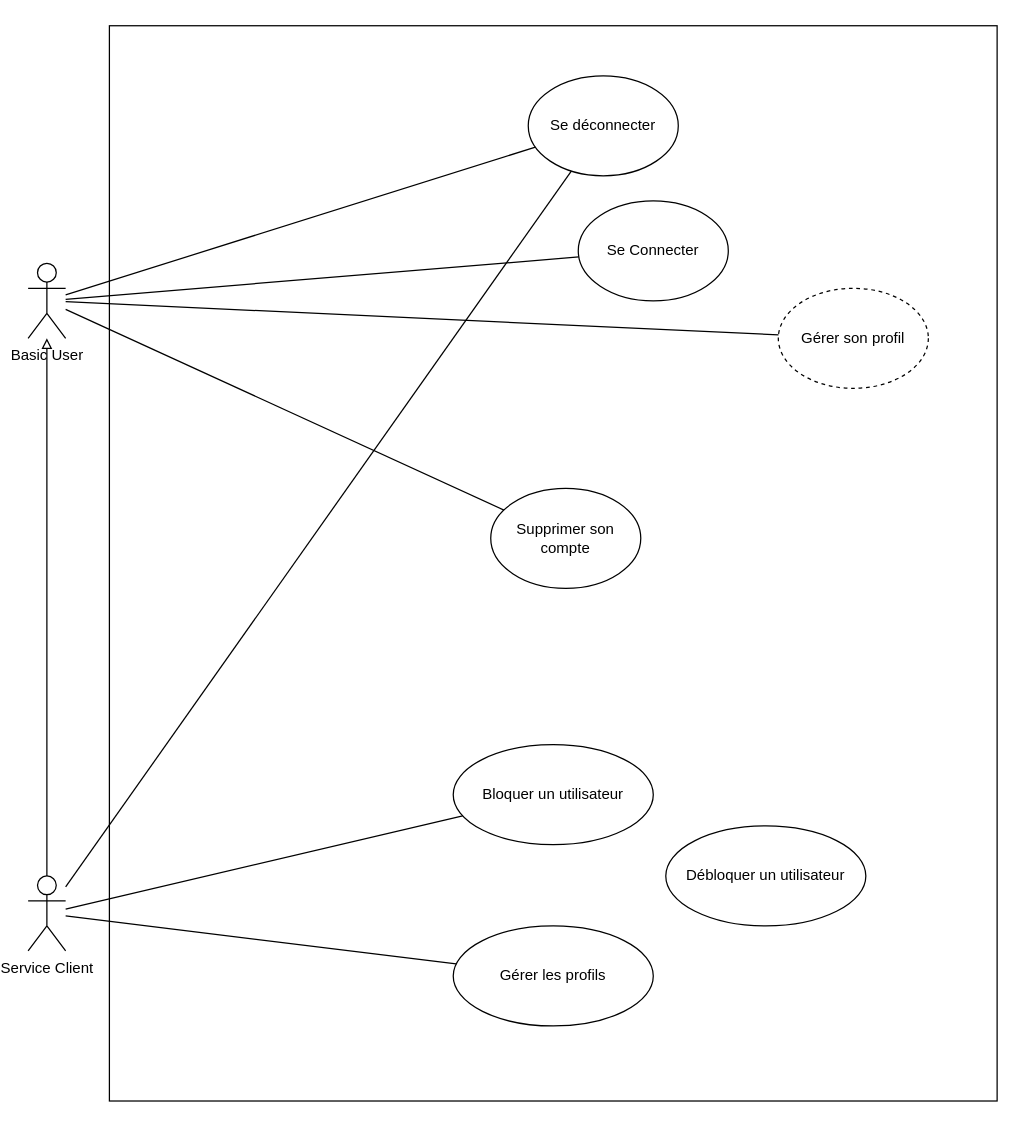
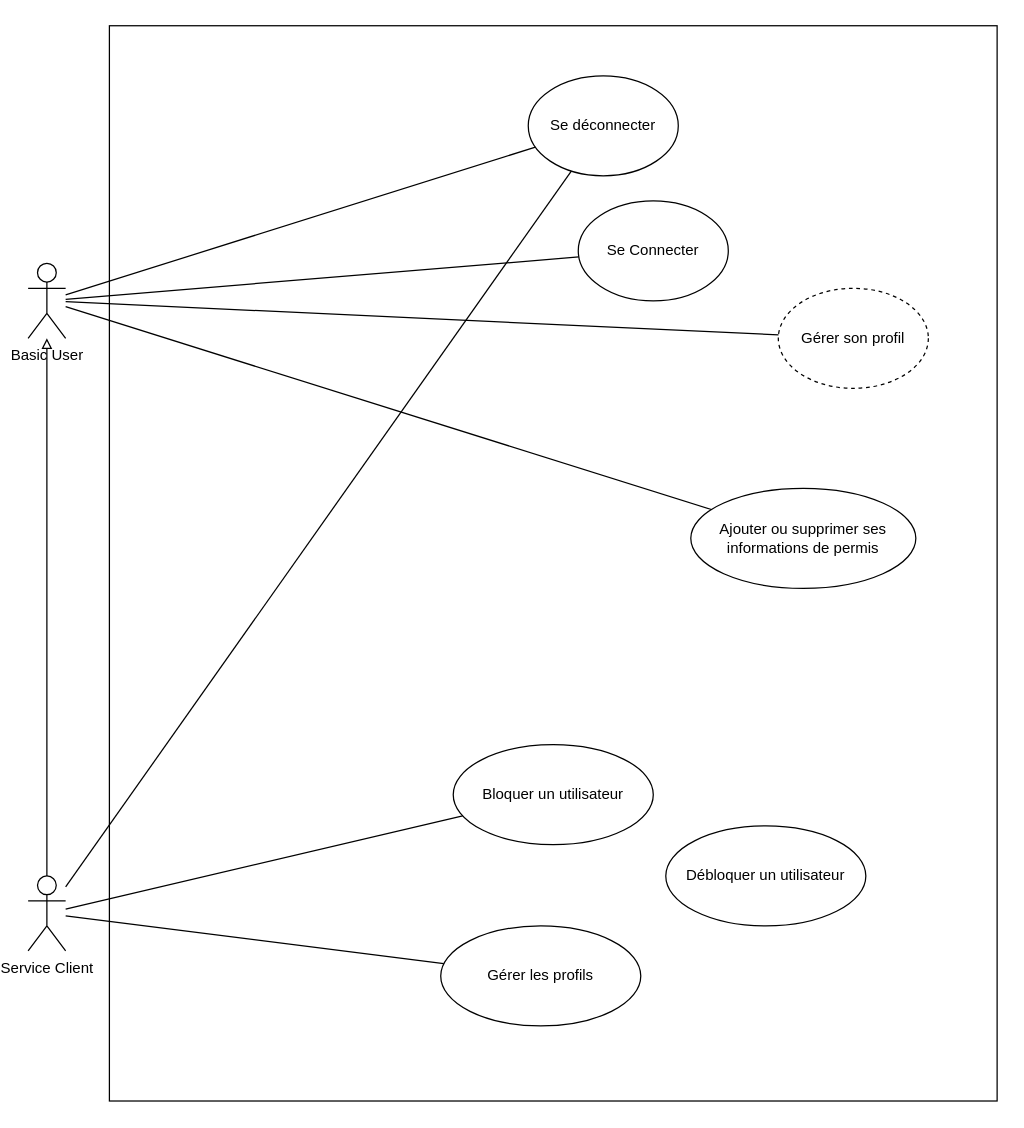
none -> (388, 408)
(284, 409) -> none
(566, 538) -> none
none -> (803, 538)
(553, 976) -> (541, 976)
